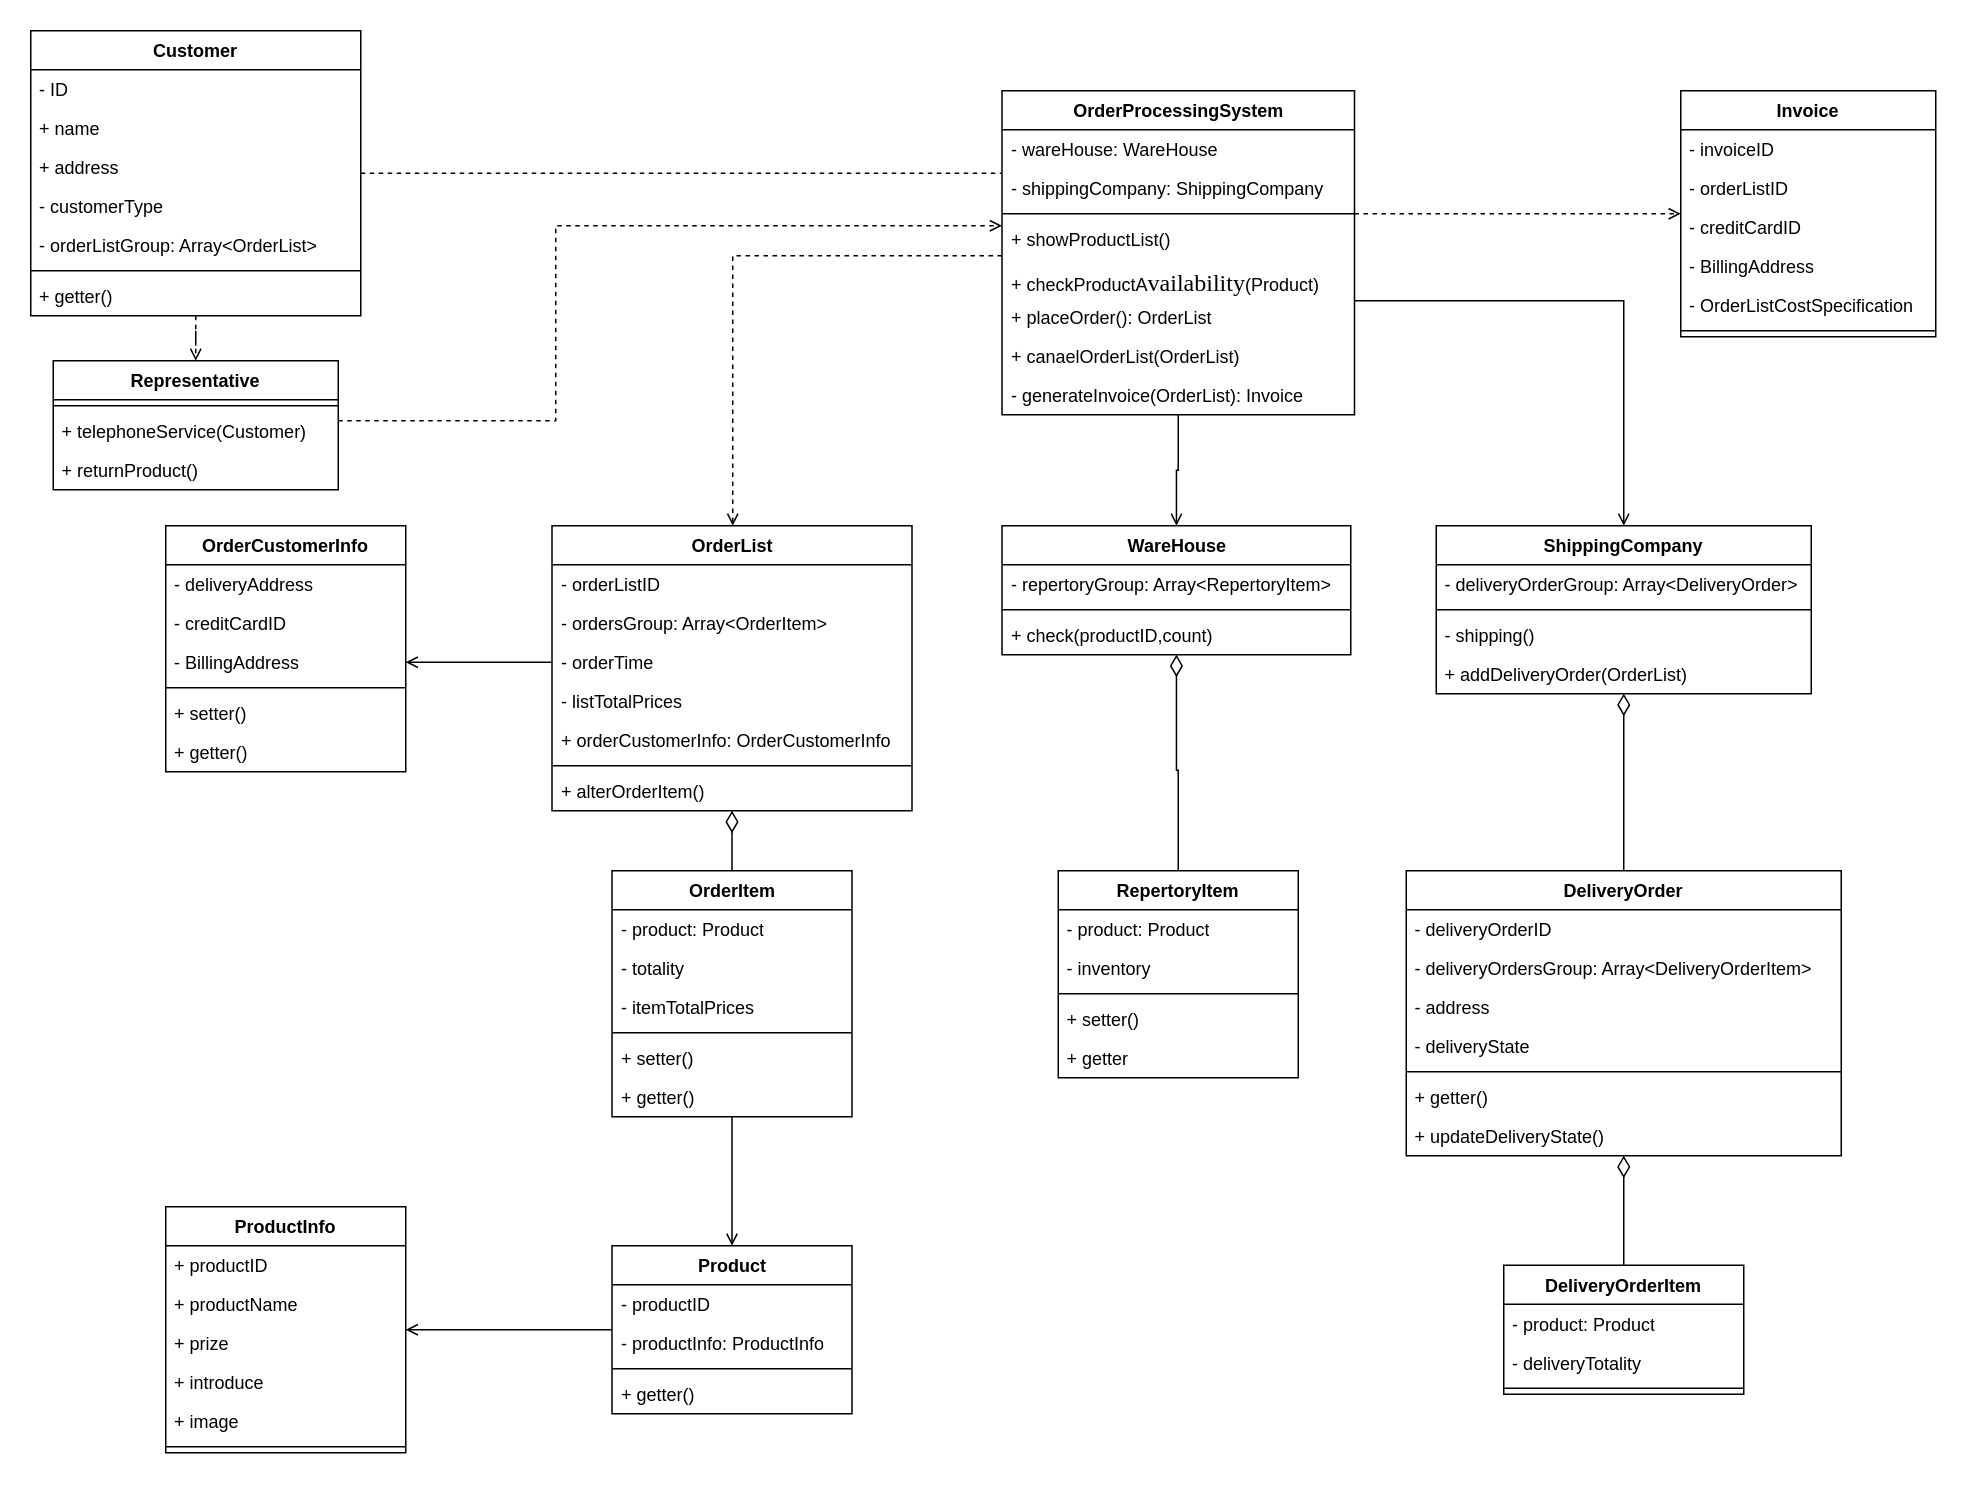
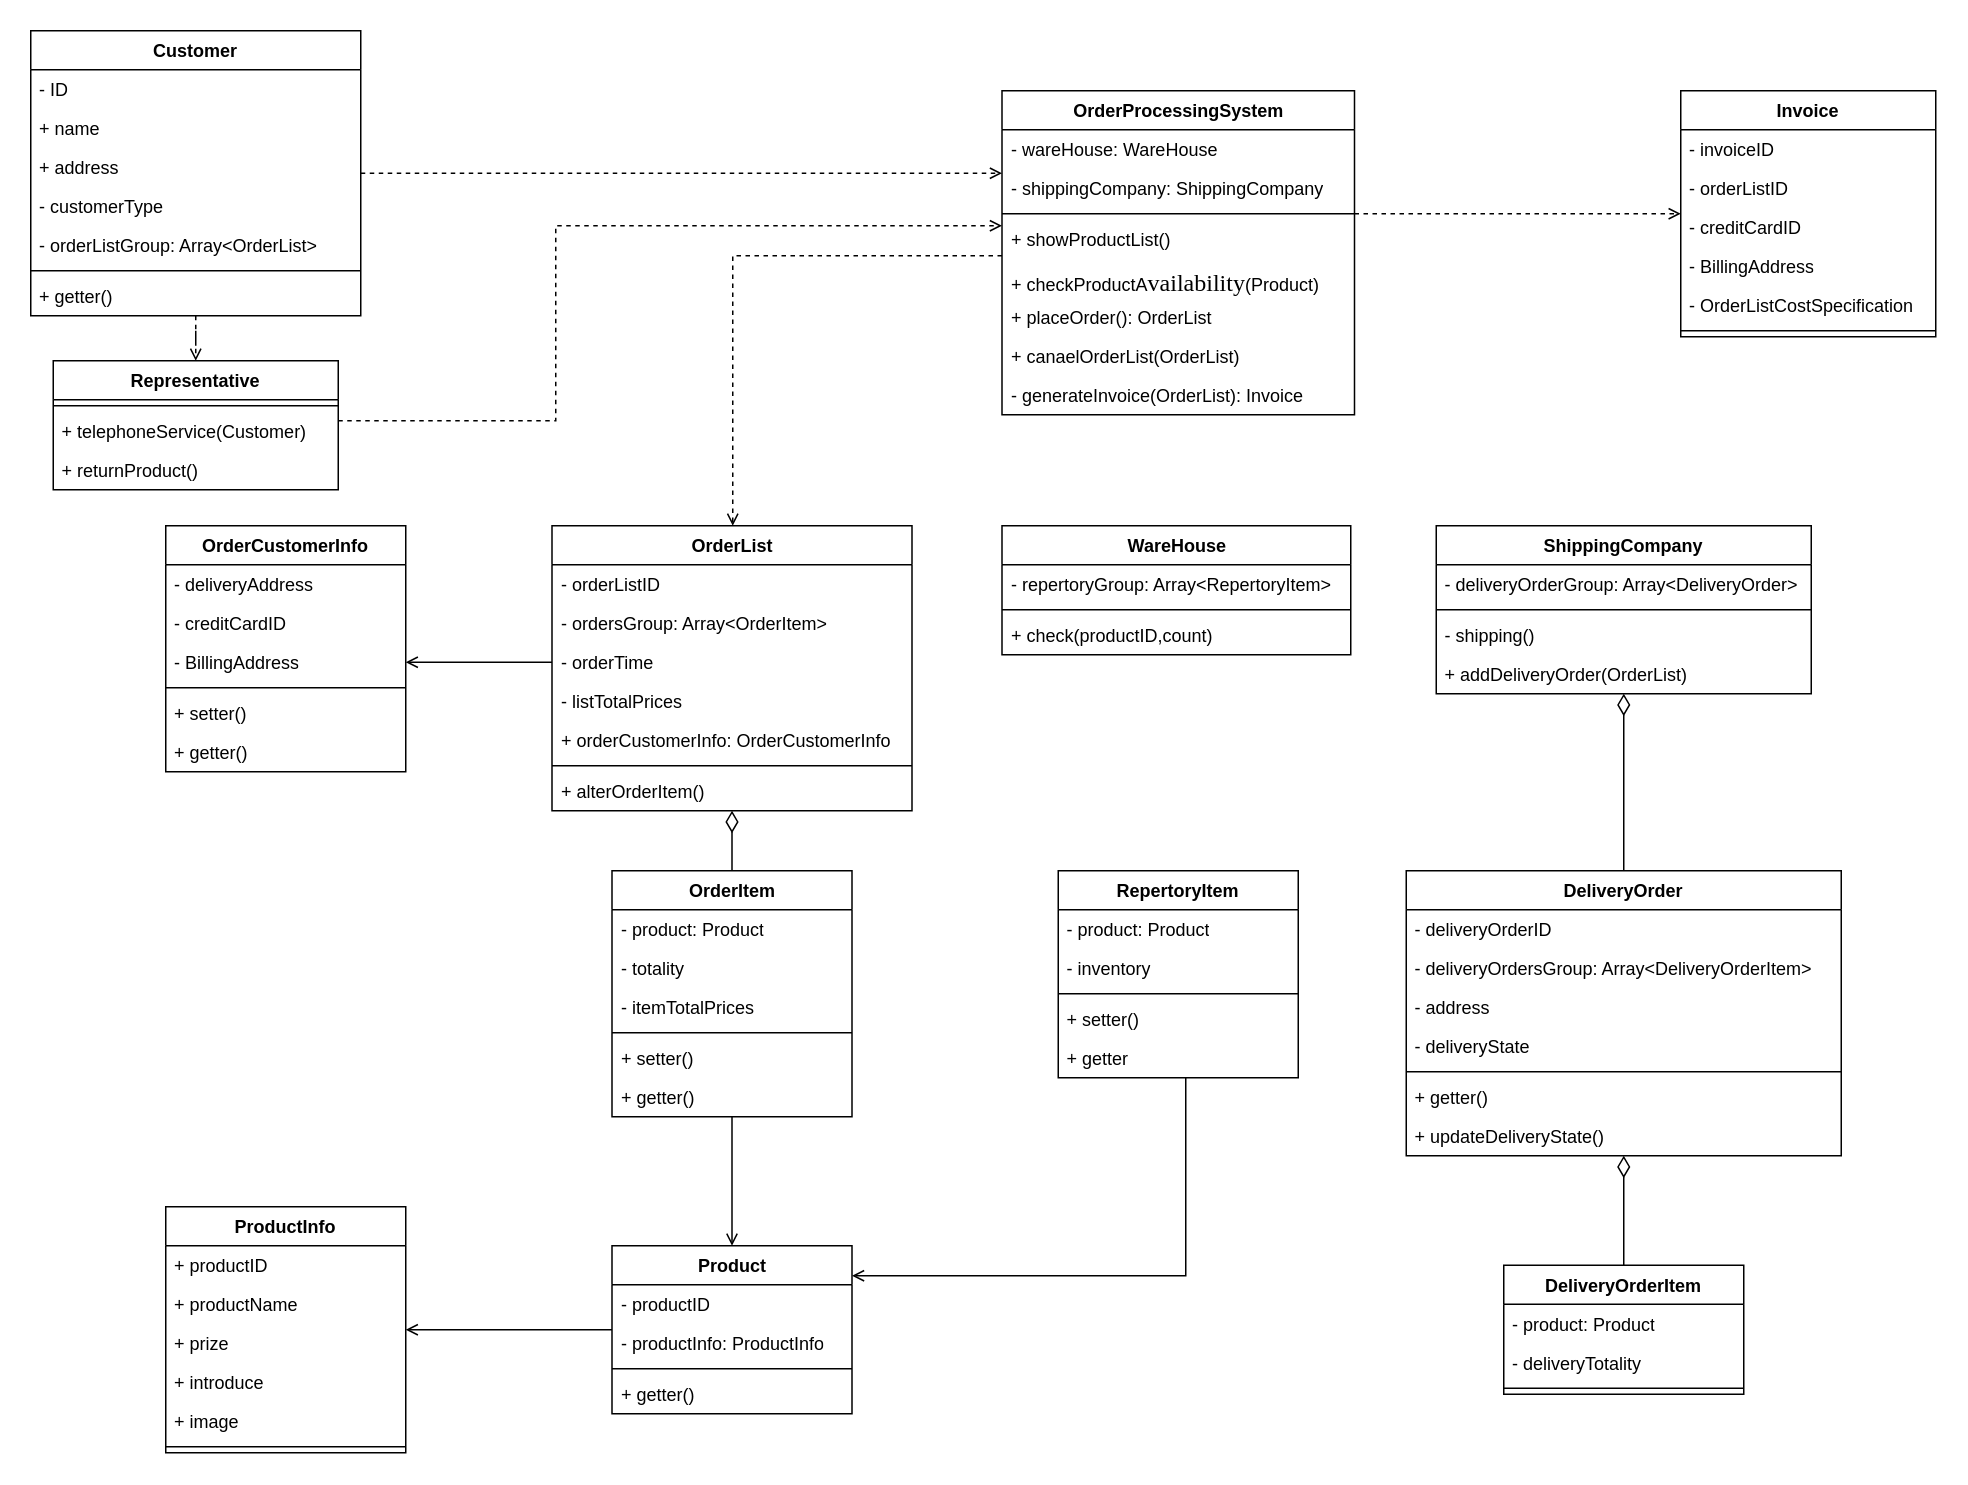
(996, 173) -> (995, 173)
(1600, 301) -> none
(1178, 470) -> none
(1178, 772) -> none
none -> (1119, 1276)
